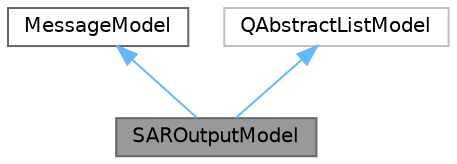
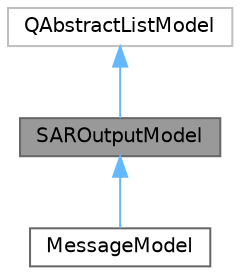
(165, 89) -> (120, 203)
